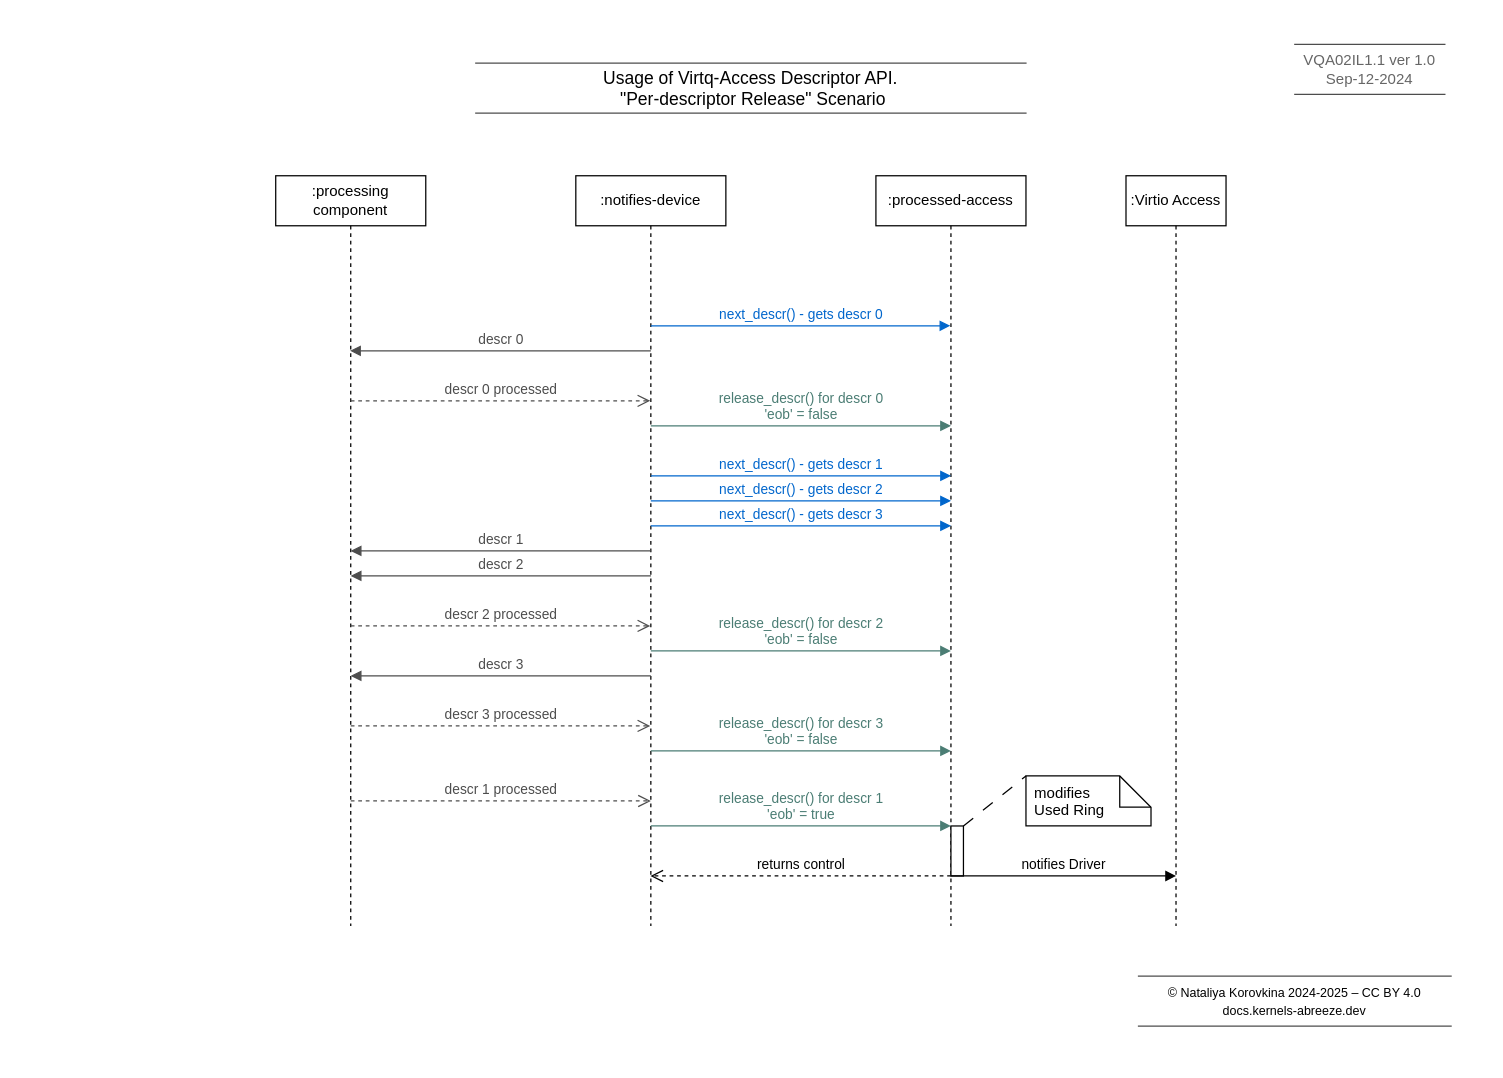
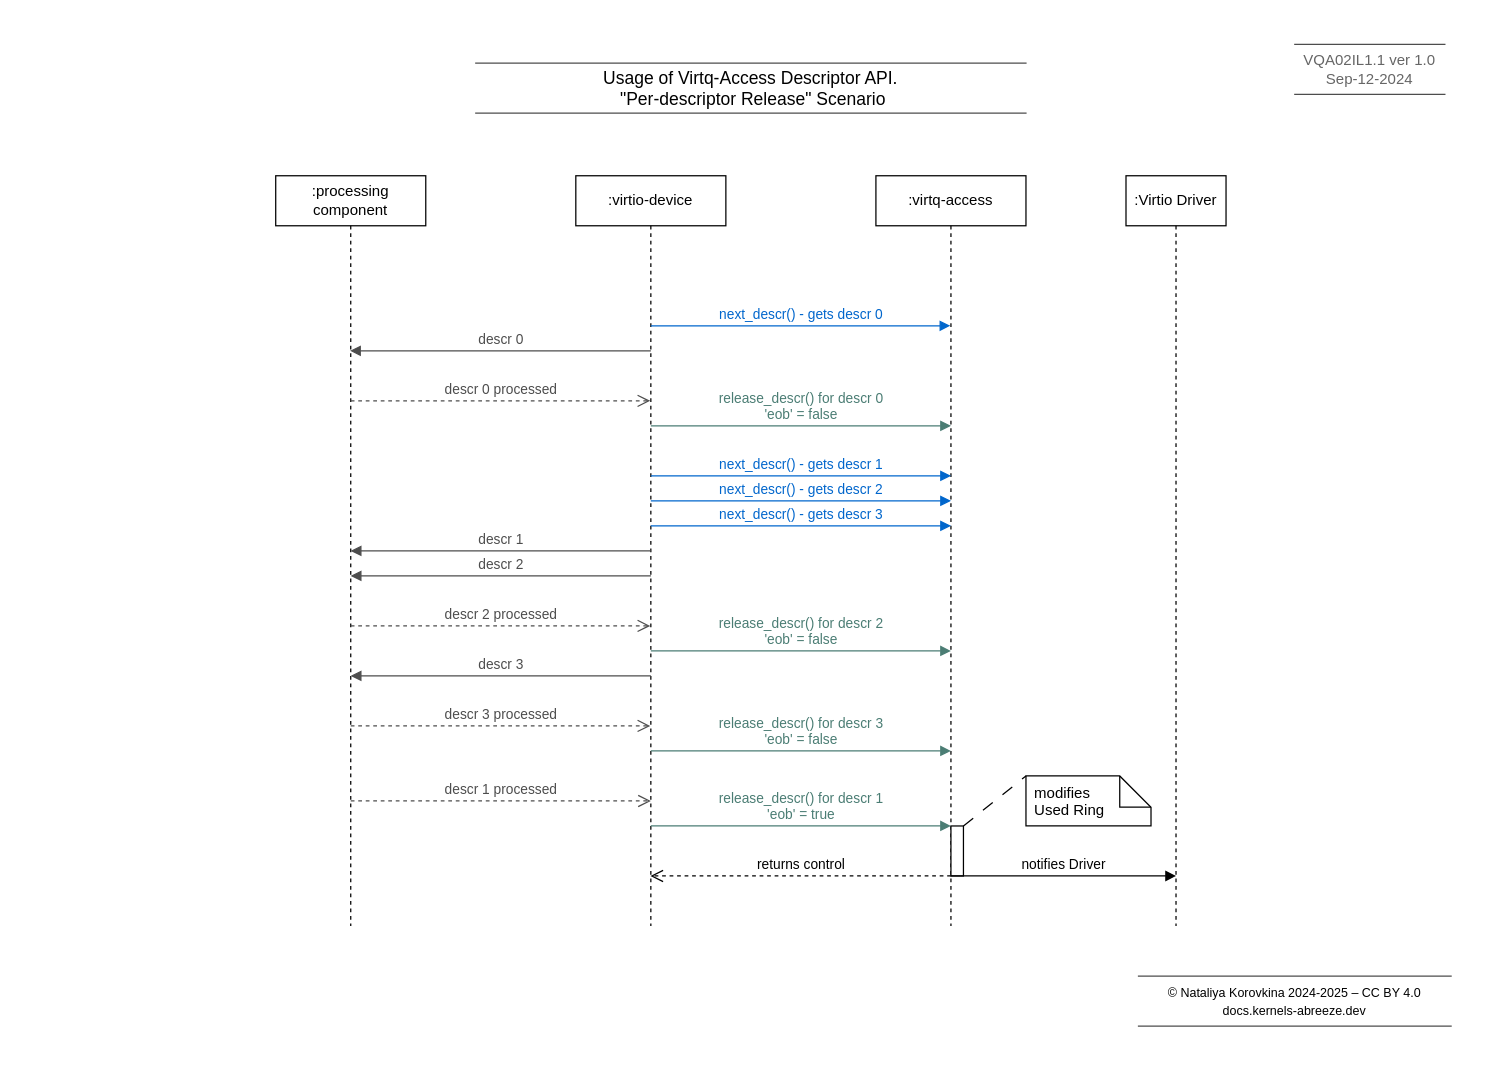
(651, 201) -> (651, 201)
(951, 201) -> (951, 201)
(1176, 201) -> (1176, 201)
